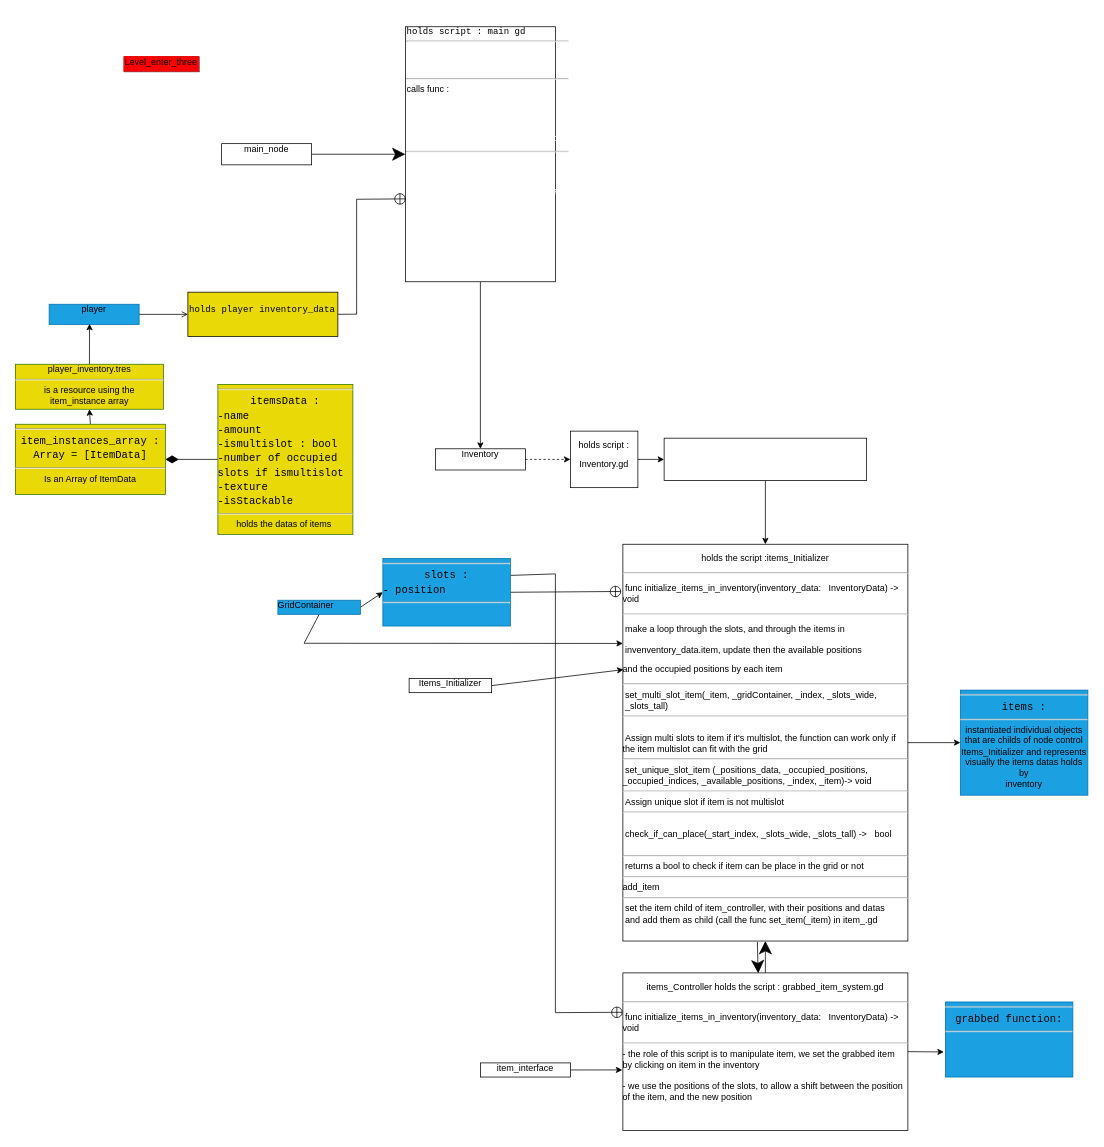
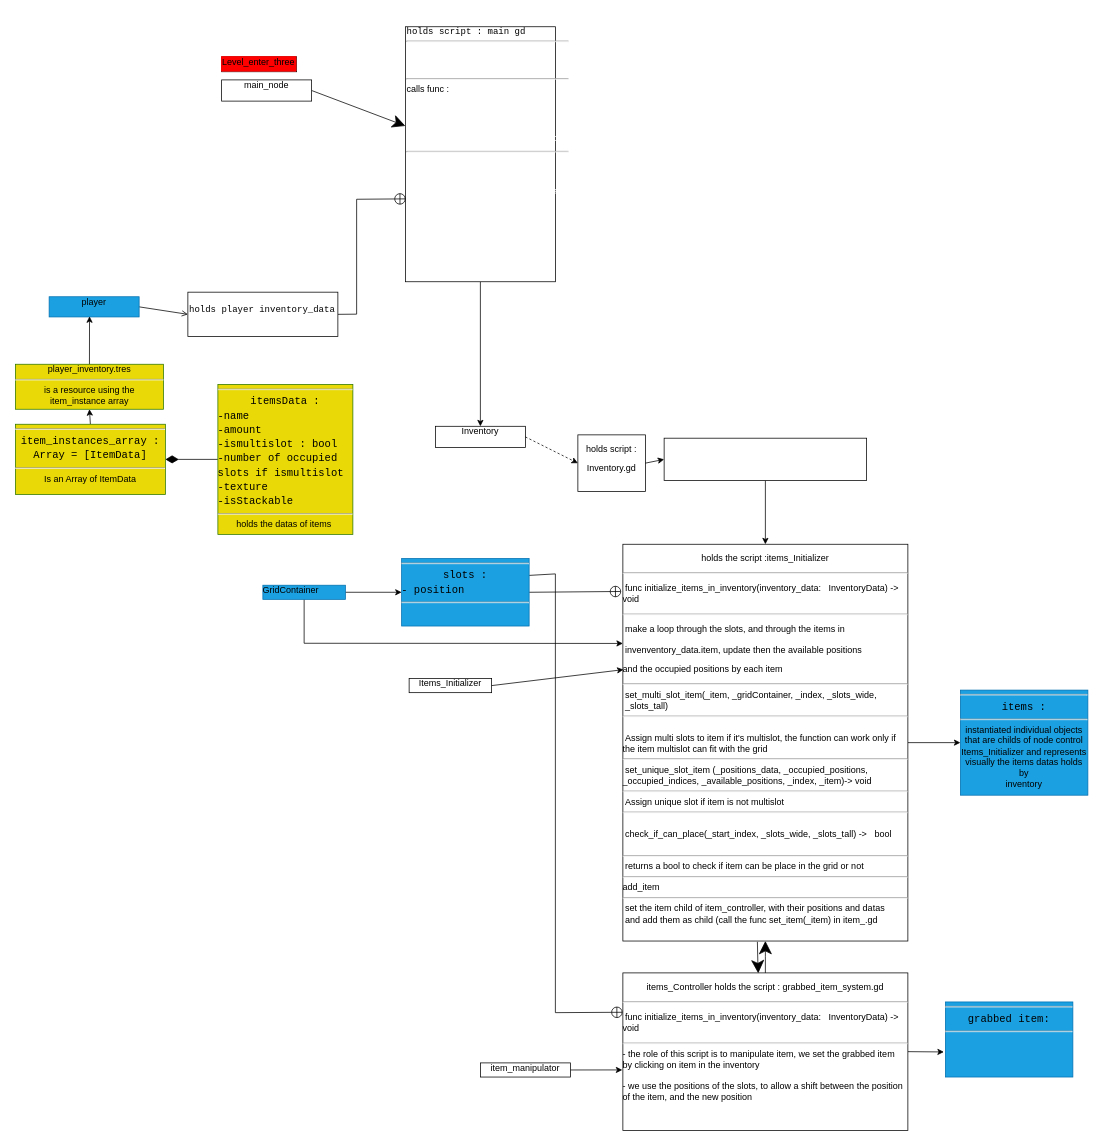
(162, 64) -> (259, 64)
(267, 154) -> (267, 90)
(94, 314) -> (94, 307)
(263, 314) -> (263, 314)
(480, 459) -> (480, 437)
(604, 459) -> (612, 463)
(447, 592) -> (465, 592)
(319, 607) -> (304, 592)
(1009, 1002) -> (1009, 1002)
(513, 1063) -> (517, 1063)
